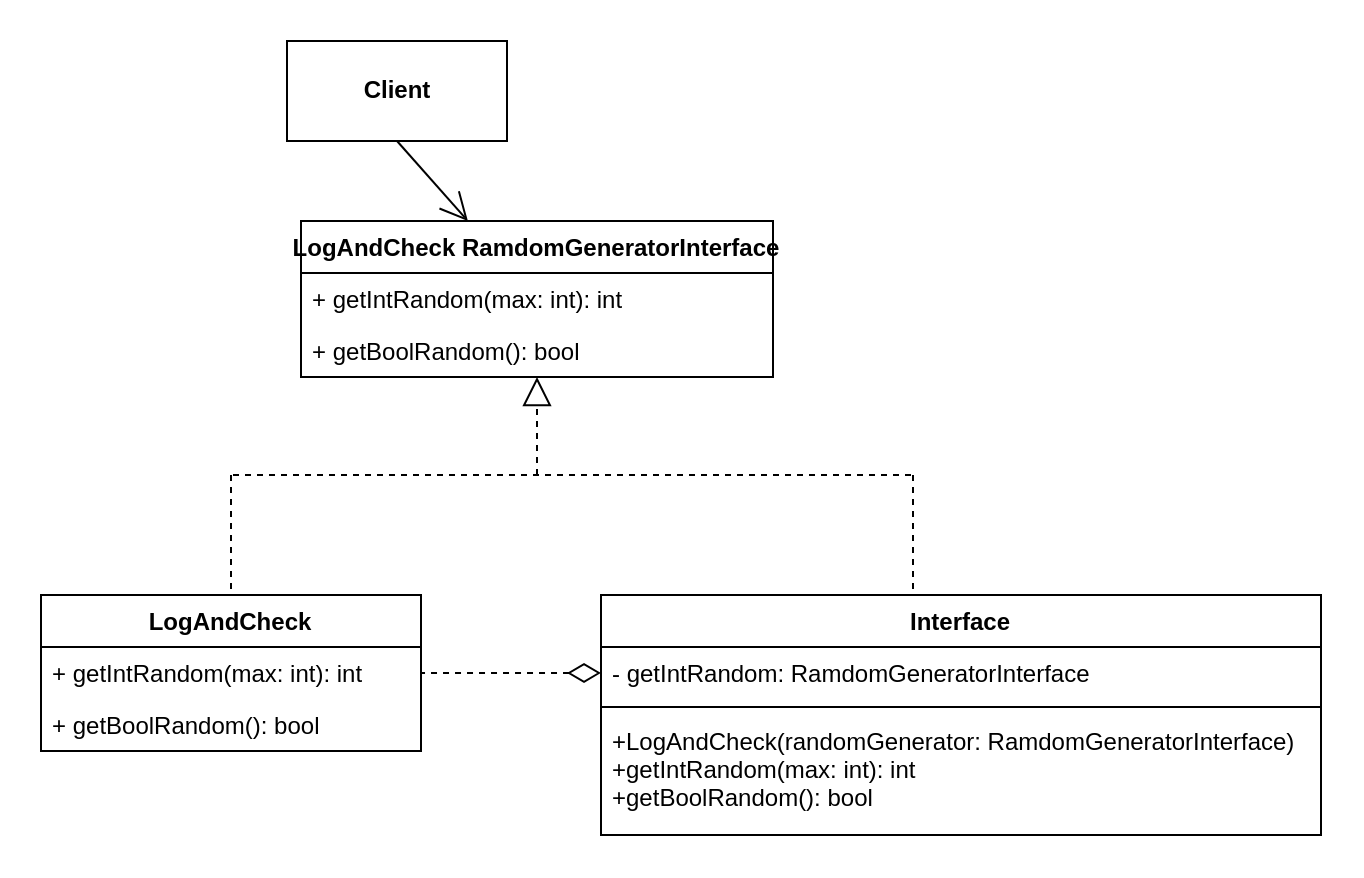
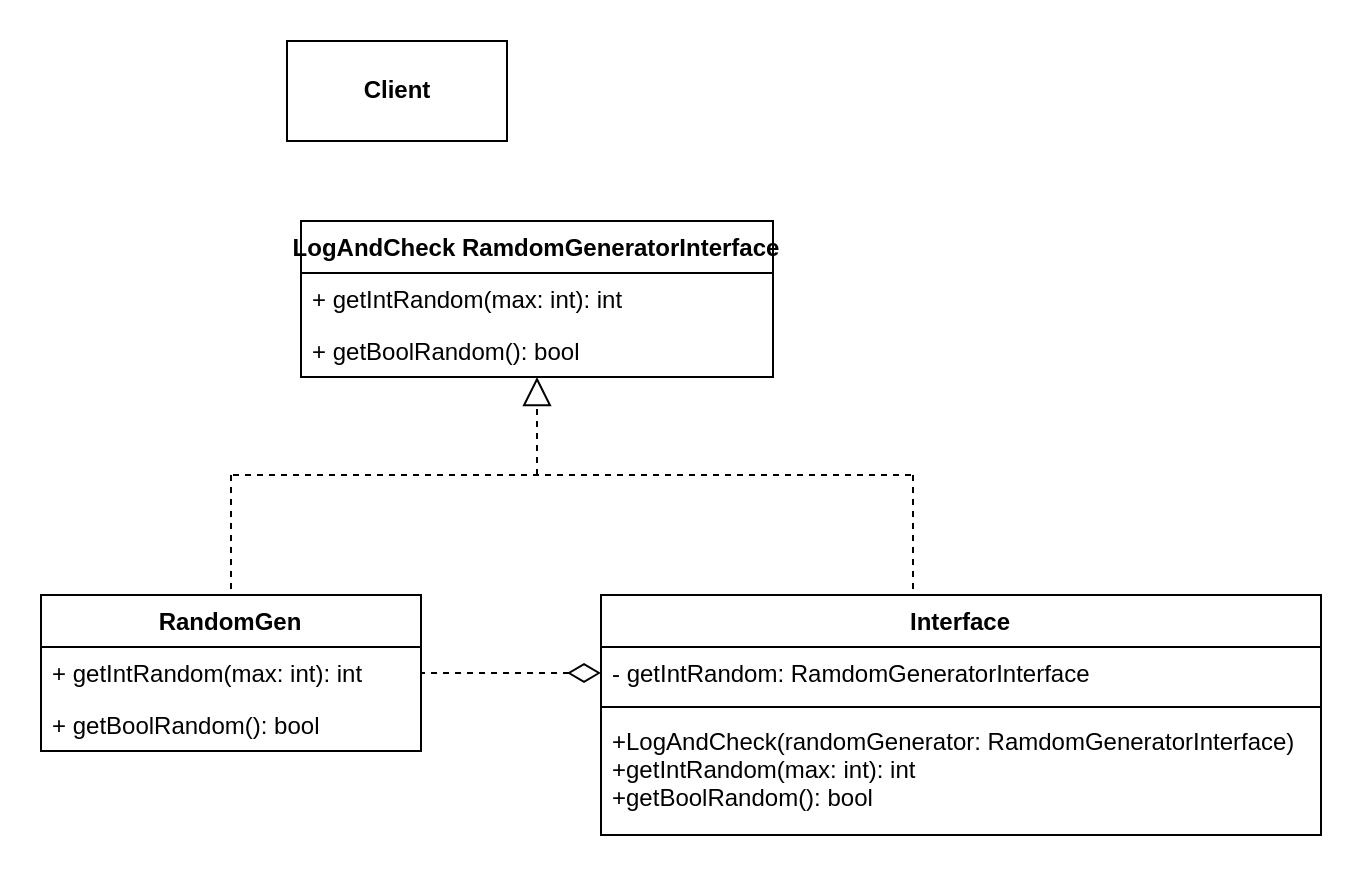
(431, 179) -> none
(230, 622) -> (230, 622)
